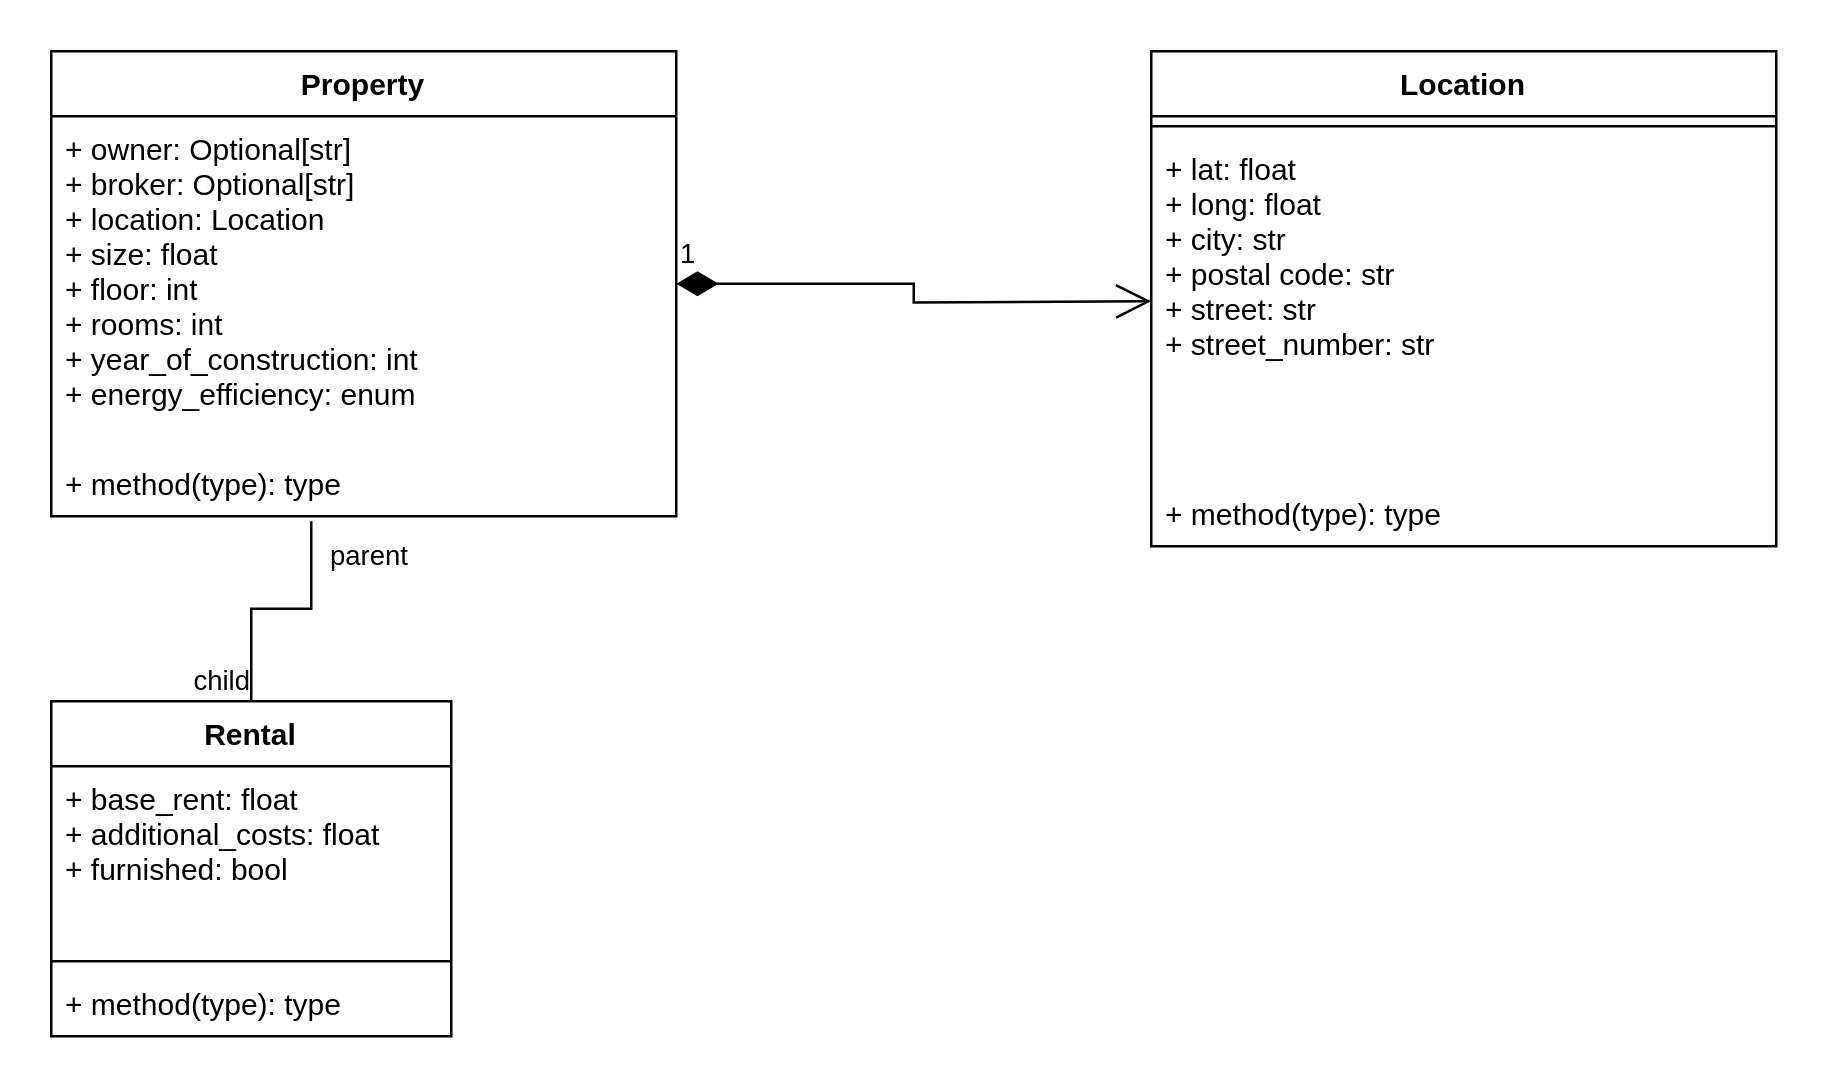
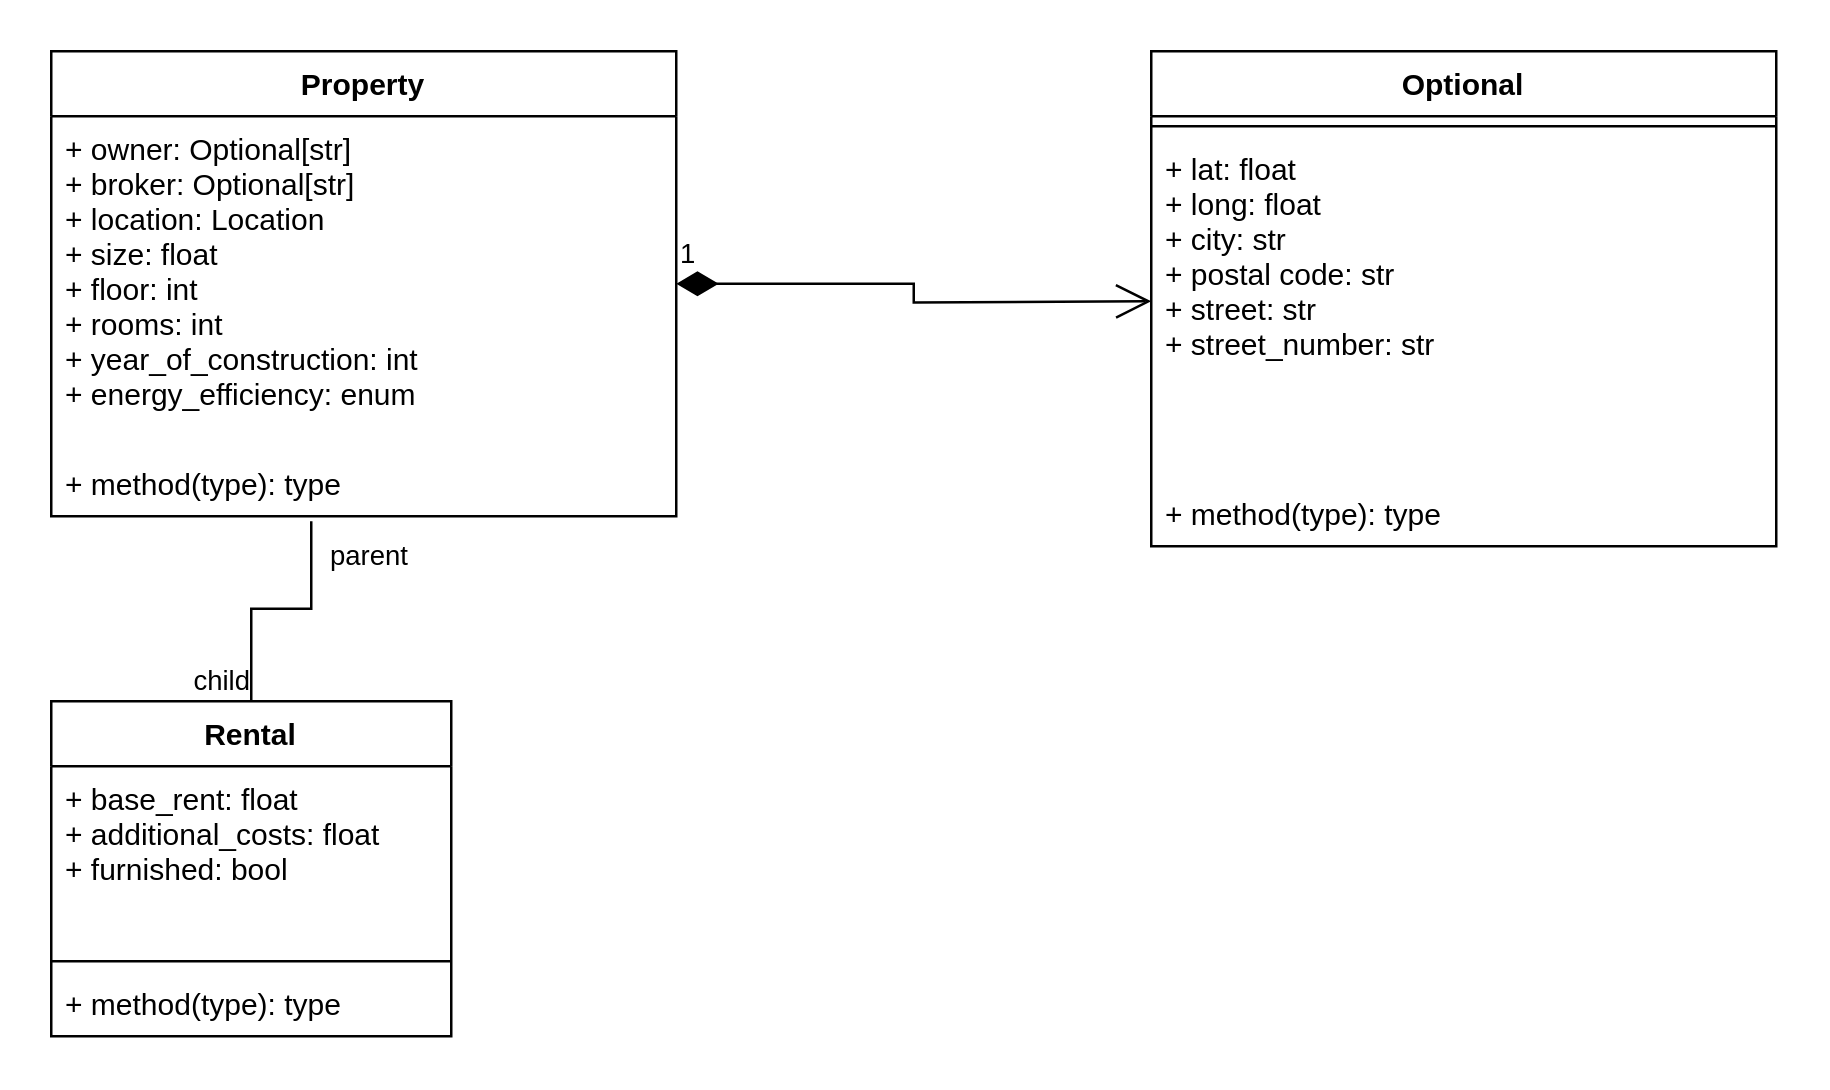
(1463, 85) -> (1463, 85)
